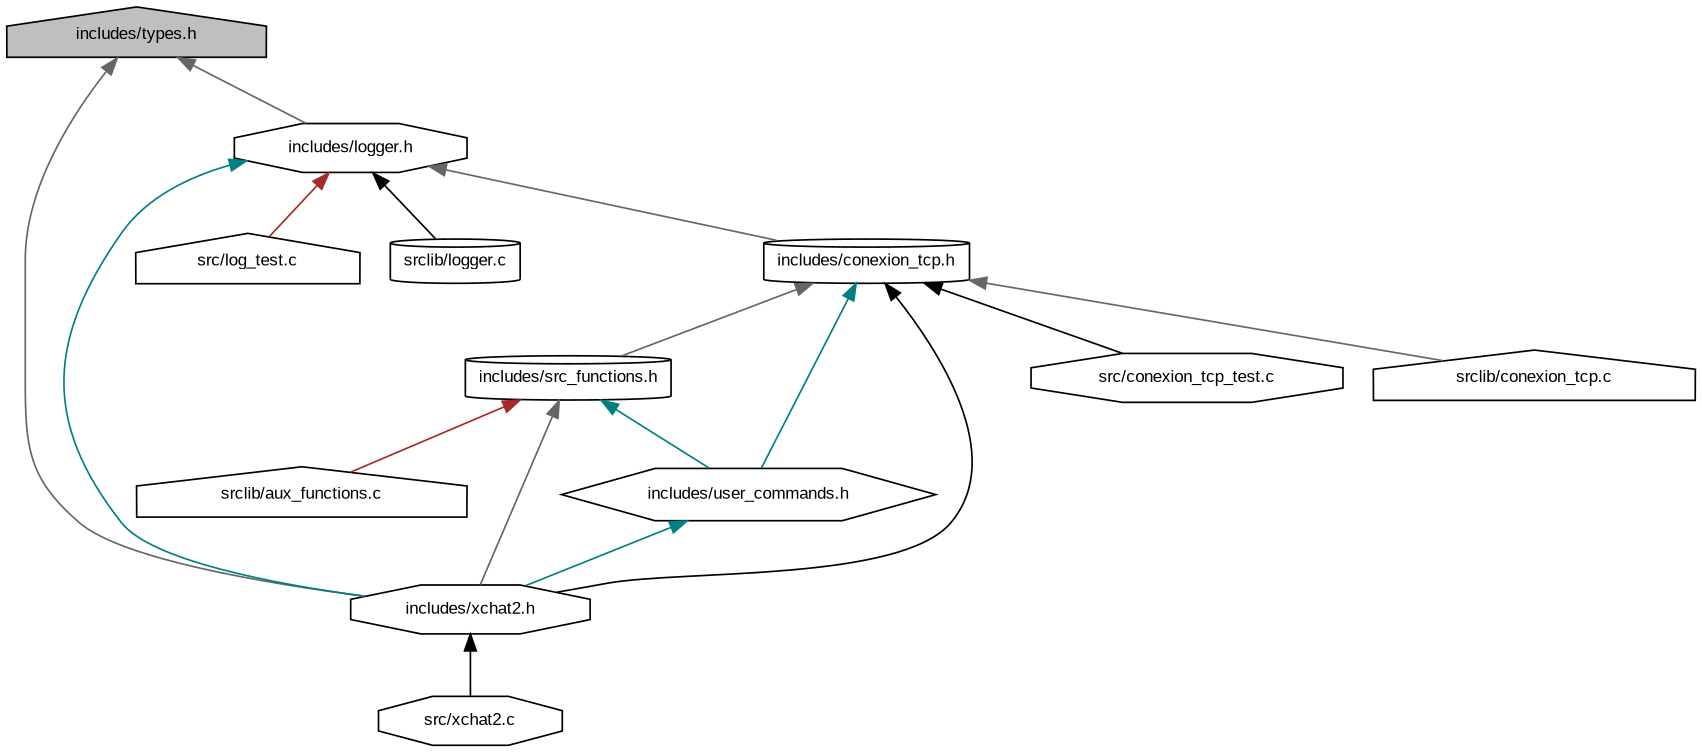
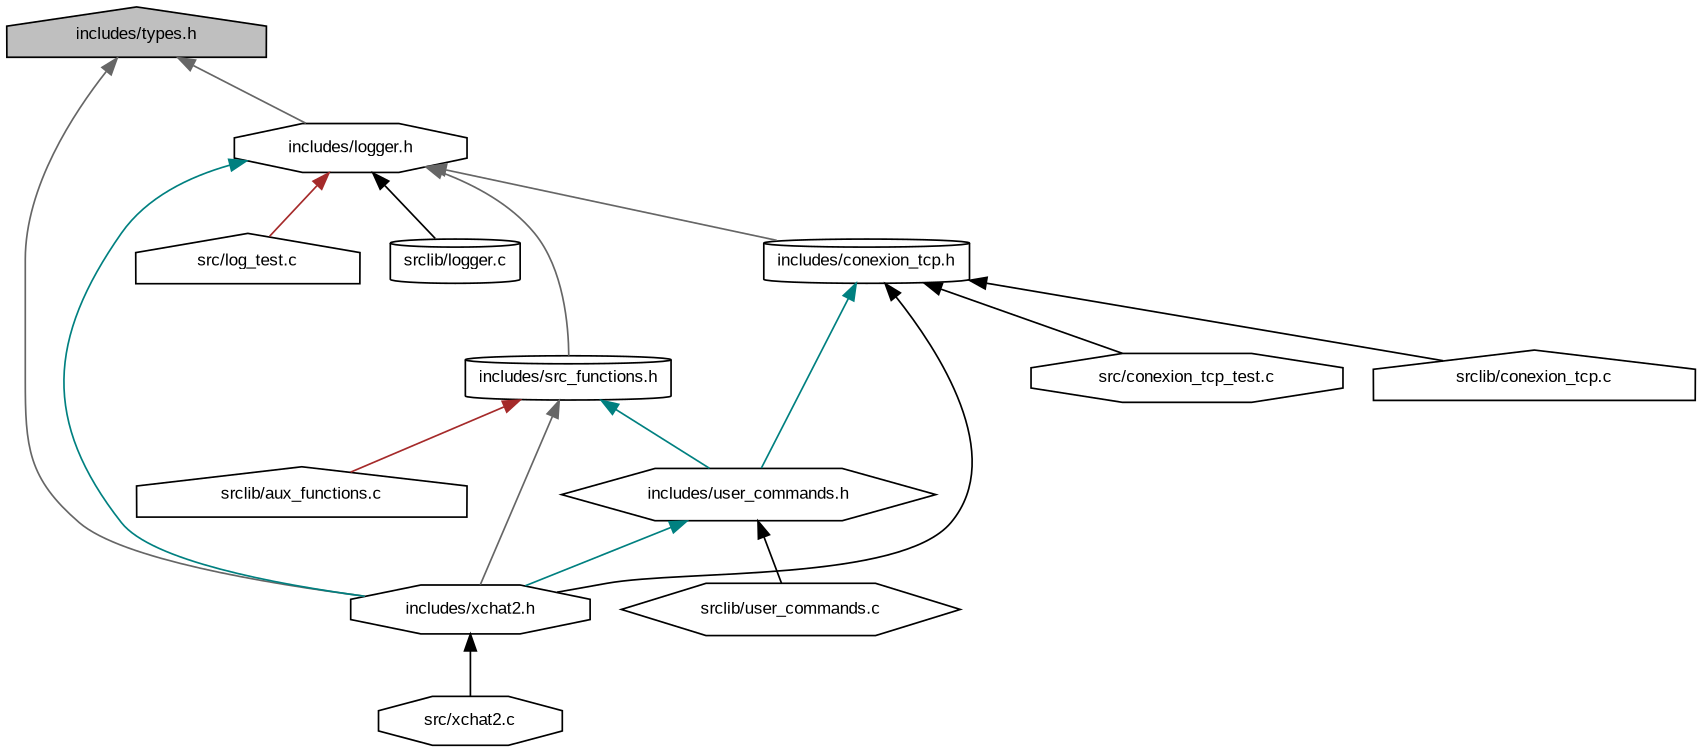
(1215, 322) -> (1215, 322)
(709, 323) -> (540, 241)
none -> (791, 609)
